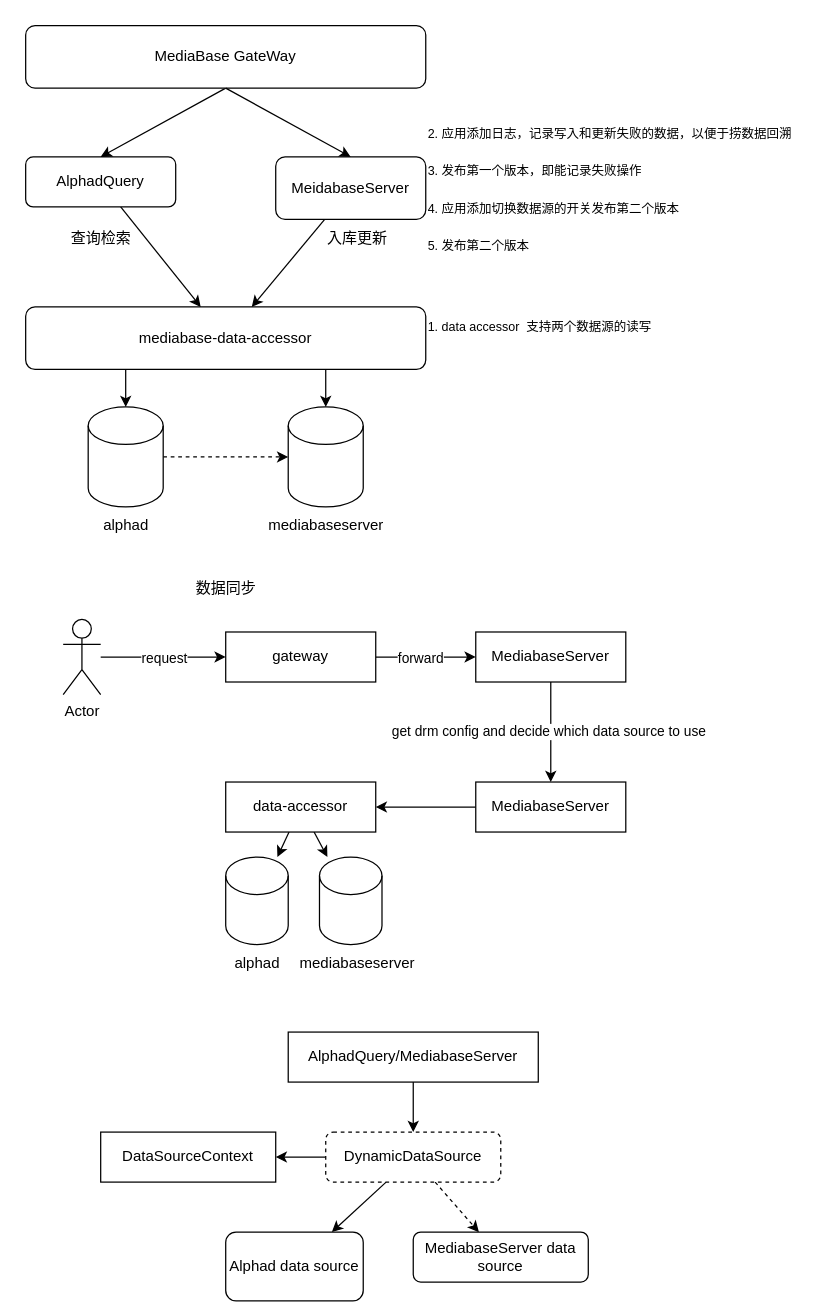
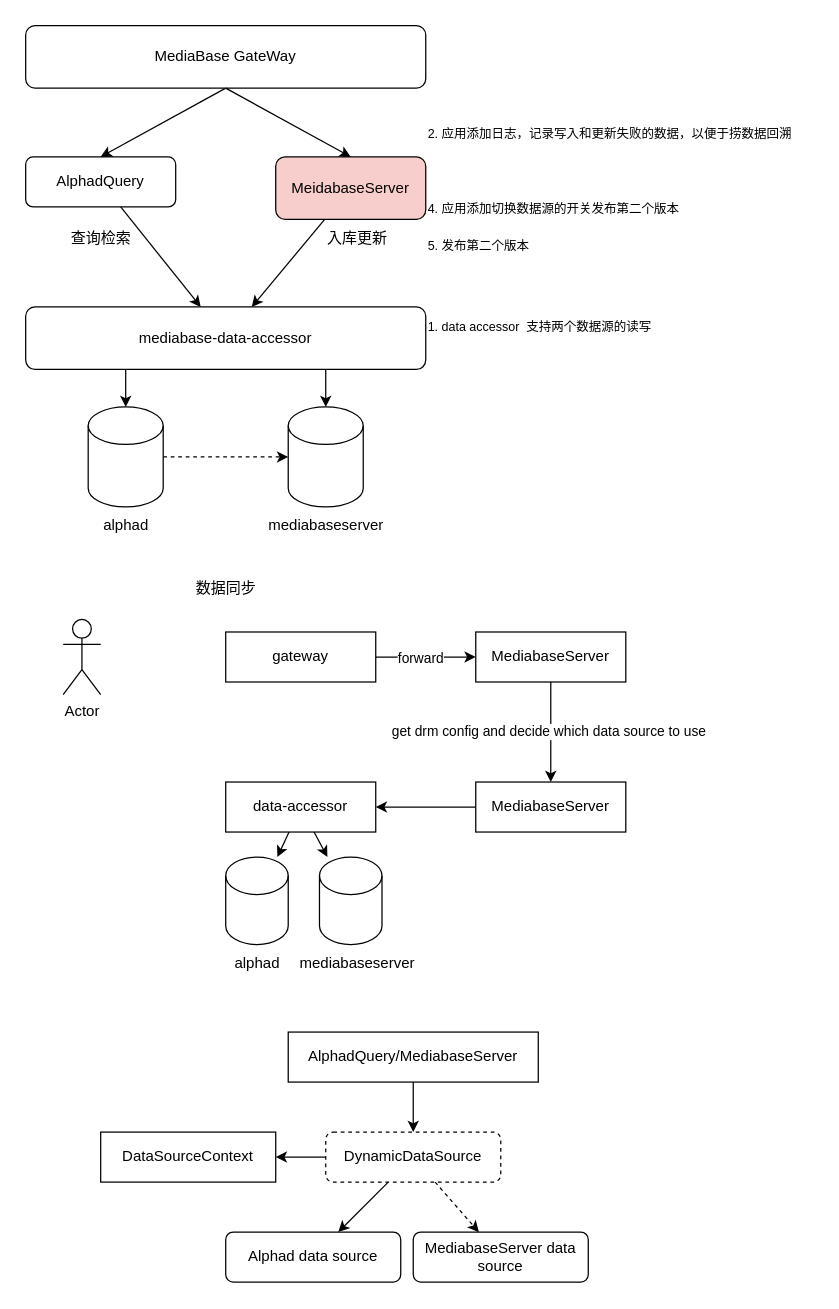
(544, 171) -> none
(351, 188) -> (351, 188)
(159, 657) -> none
(294, 1266) -> (313, 1257)
